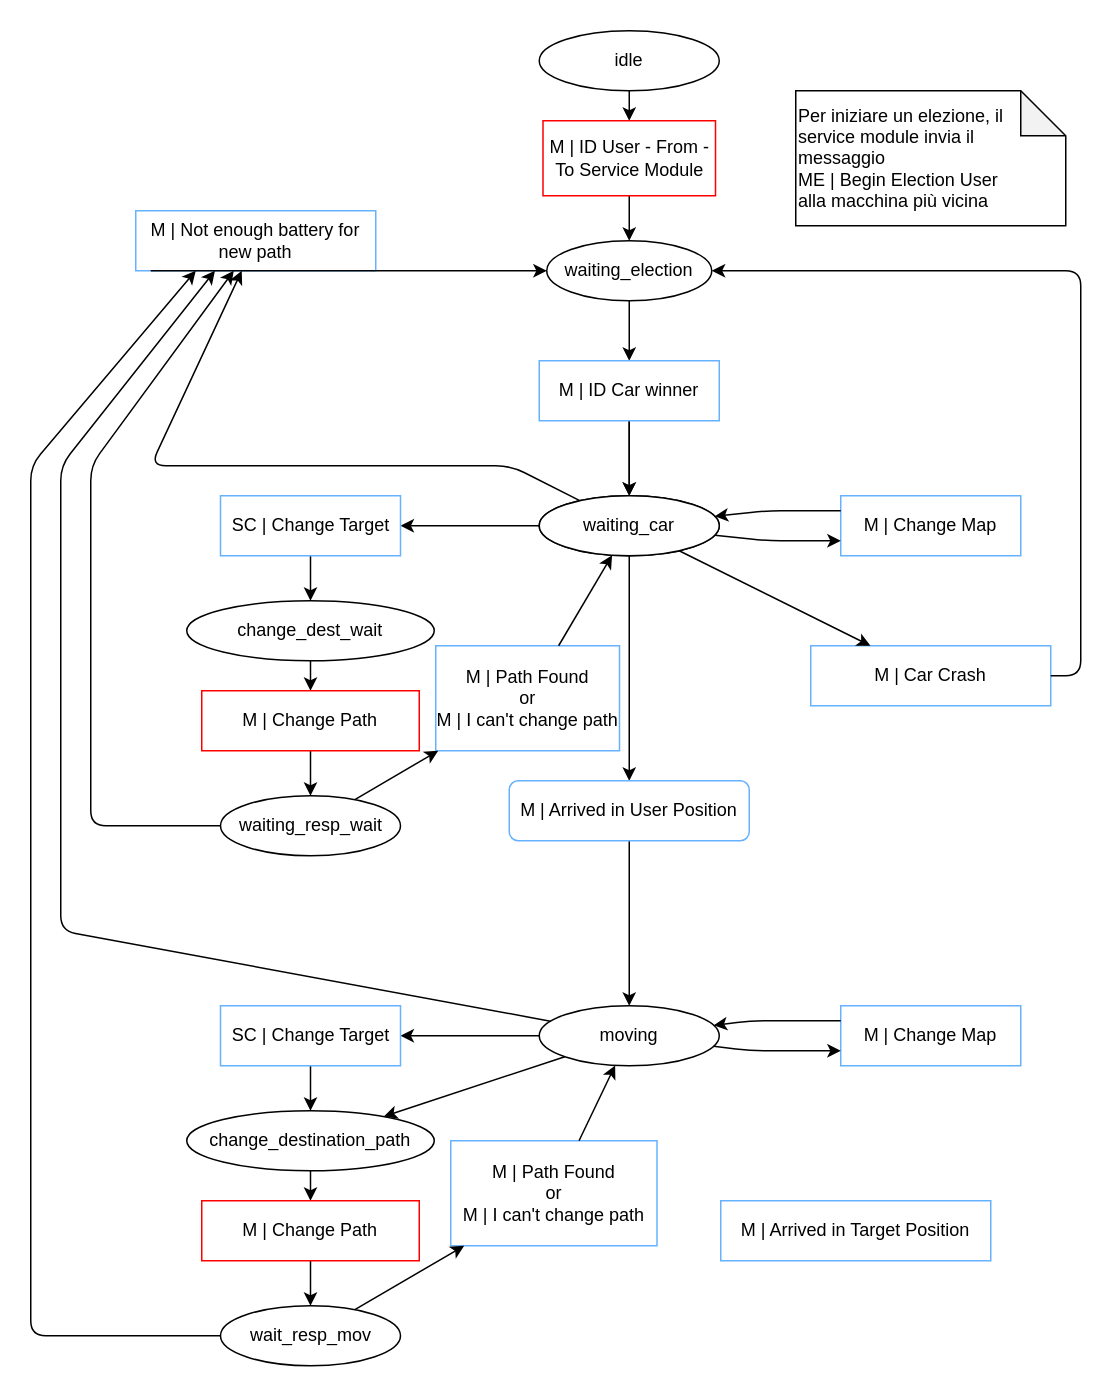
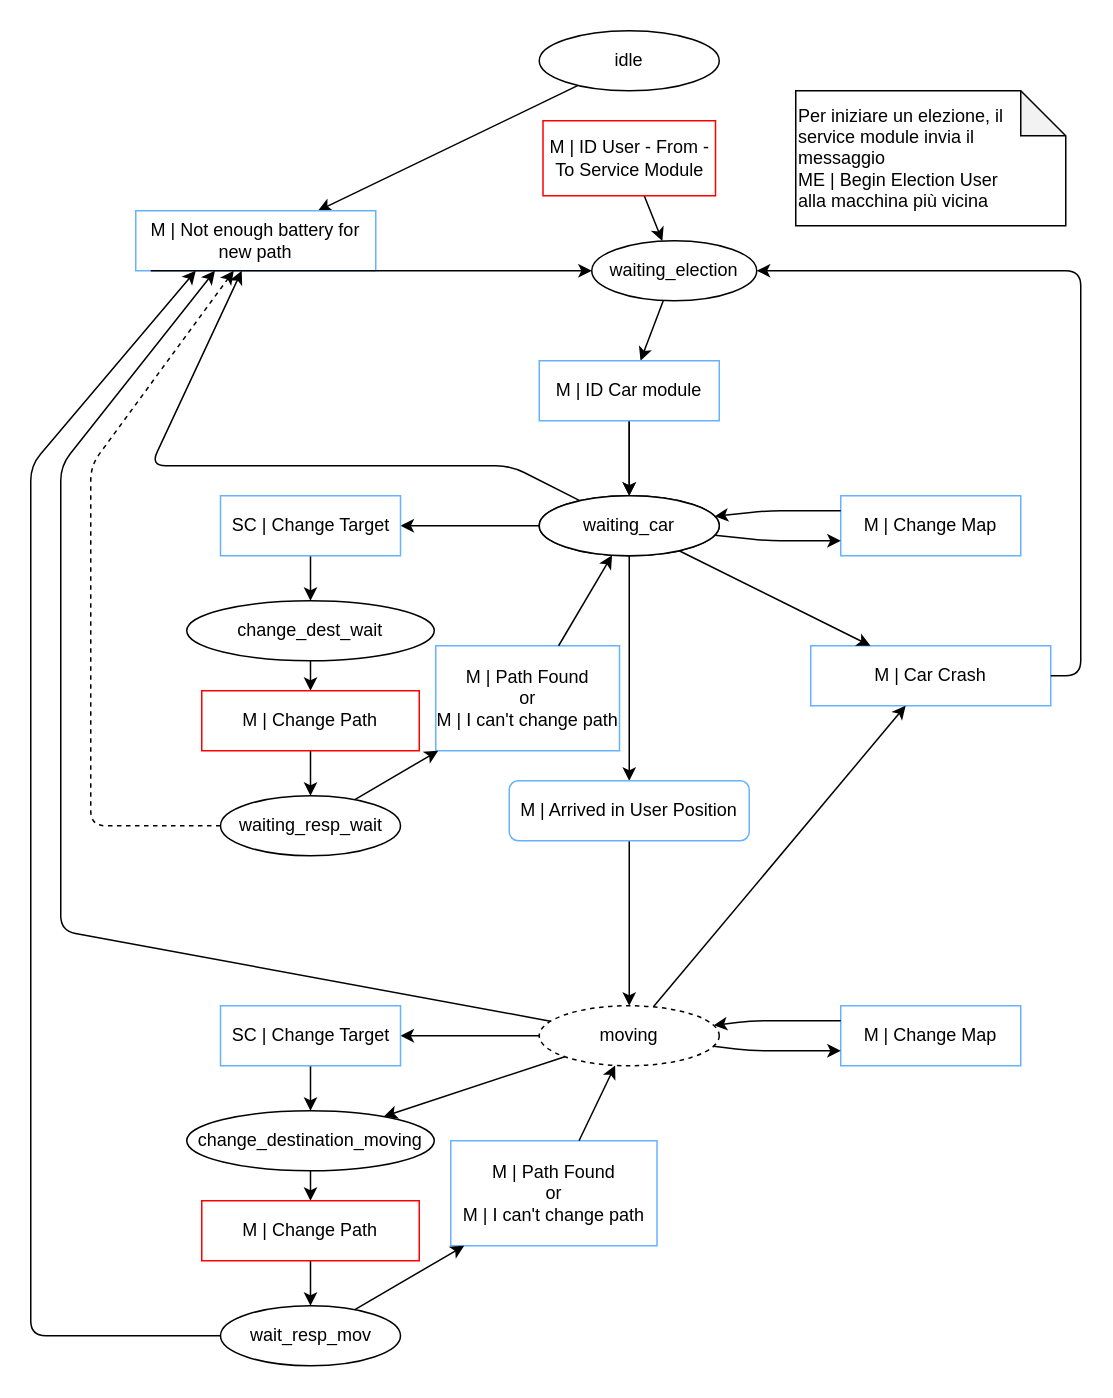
(629, 101) -> (453, 146)
(629, 271) -> (674, 271)
(629, 391) -> (629, 391)
(91, 594) -> (91, 594)
none -> (776, 860)
(629, 1036) -> (629, 1036)
(311, 1141) -> (311, 1141)
(856, 1231) -> none
